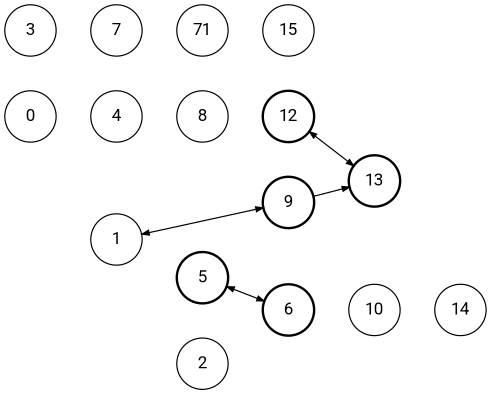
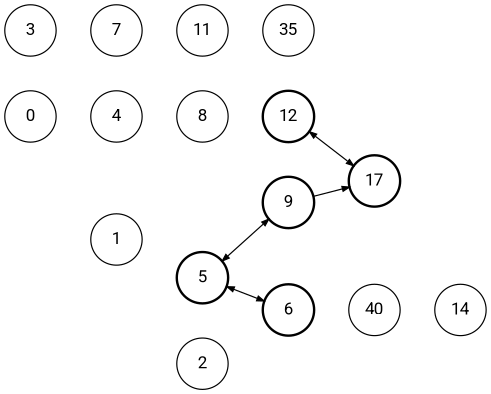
(202, 30) -> (202, 30)
(288, 30) -> (288, 30)
(374, 181) -> (374, 181)
(202, 221) -> (245, 240)
(374, 310) -> (374, 310)
